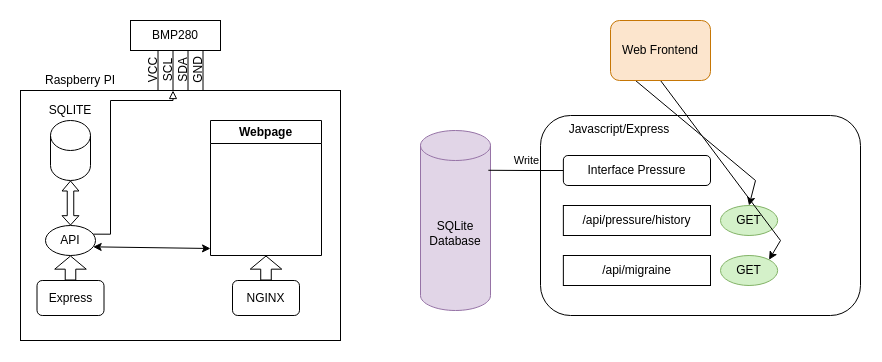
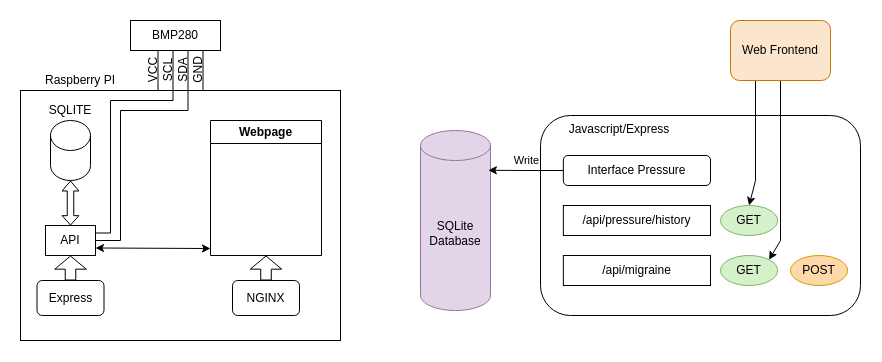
(661, 51) -> (781, 51)
(170, 101) -> (173, 100)
none -> (121, 146)
(493, 170) -> (496, 170)
(71, 241) -> (71, 241)
none -> (819, 271)
